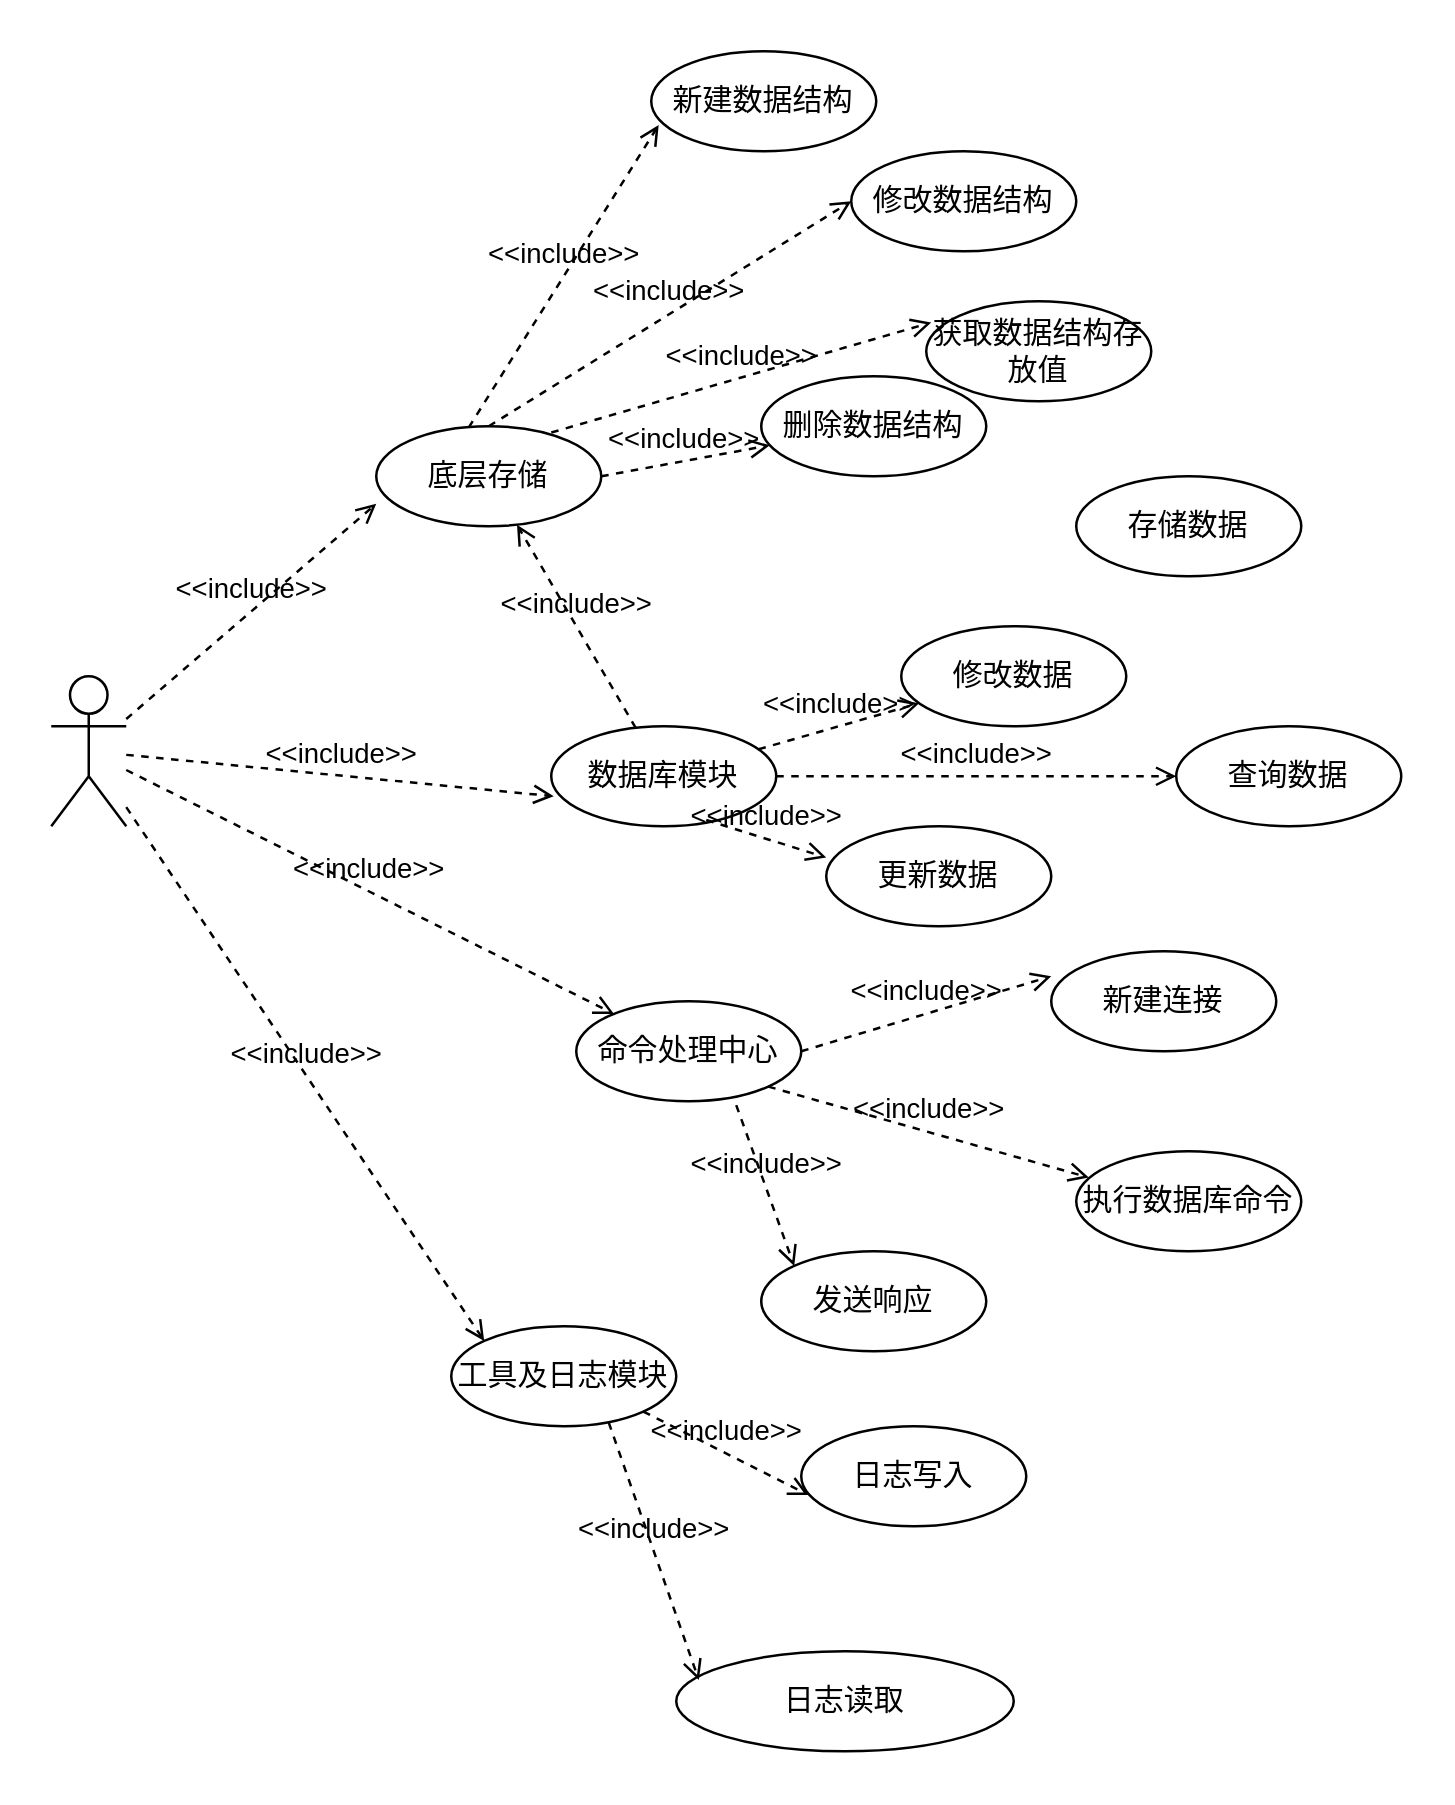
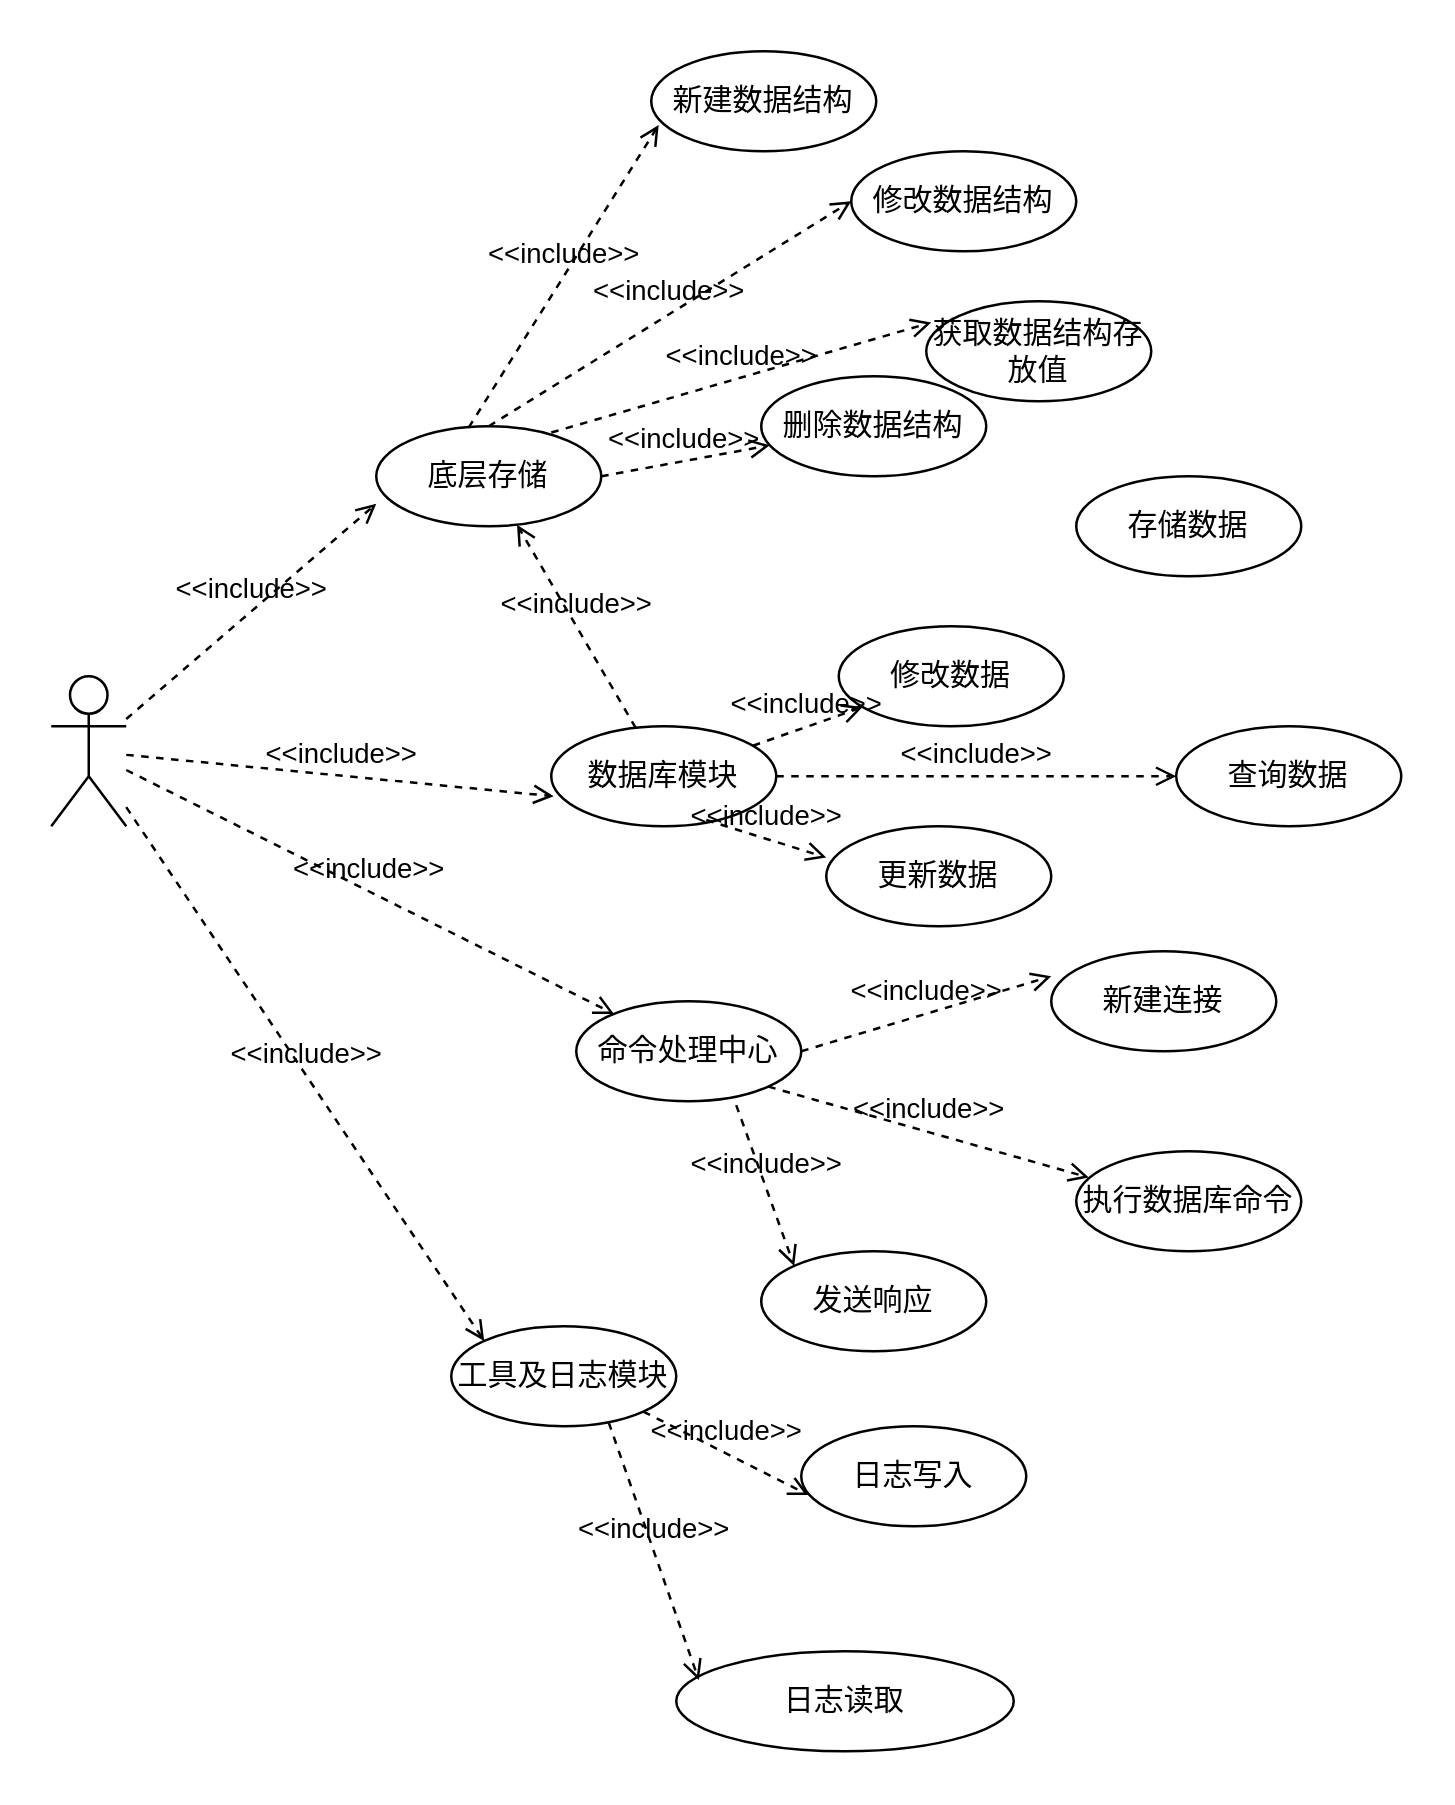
(1014, 676) -> (951, 676)
